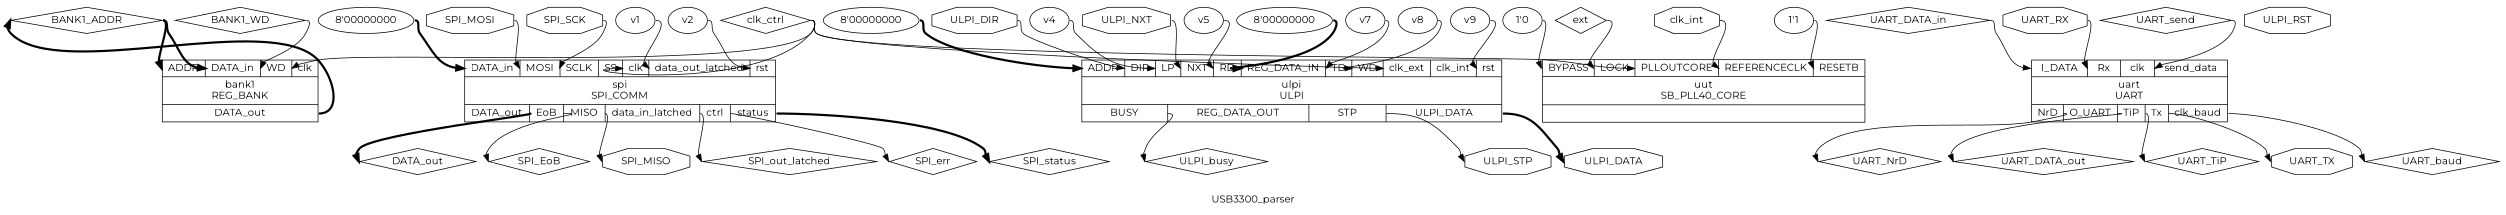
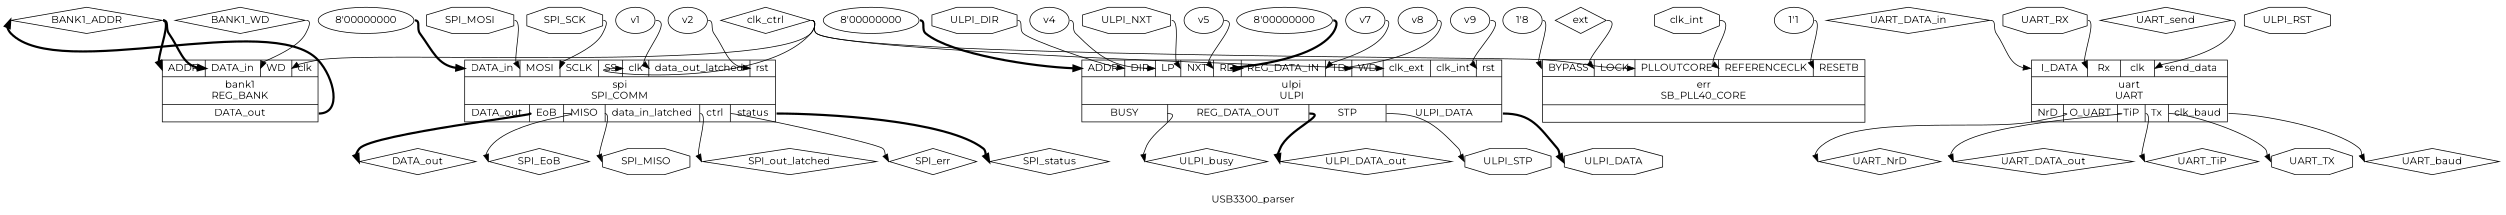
(1523, 20) -> (1523, 20)
(1704, 85) -> (1704, 85)
none -> (1366, 162)
